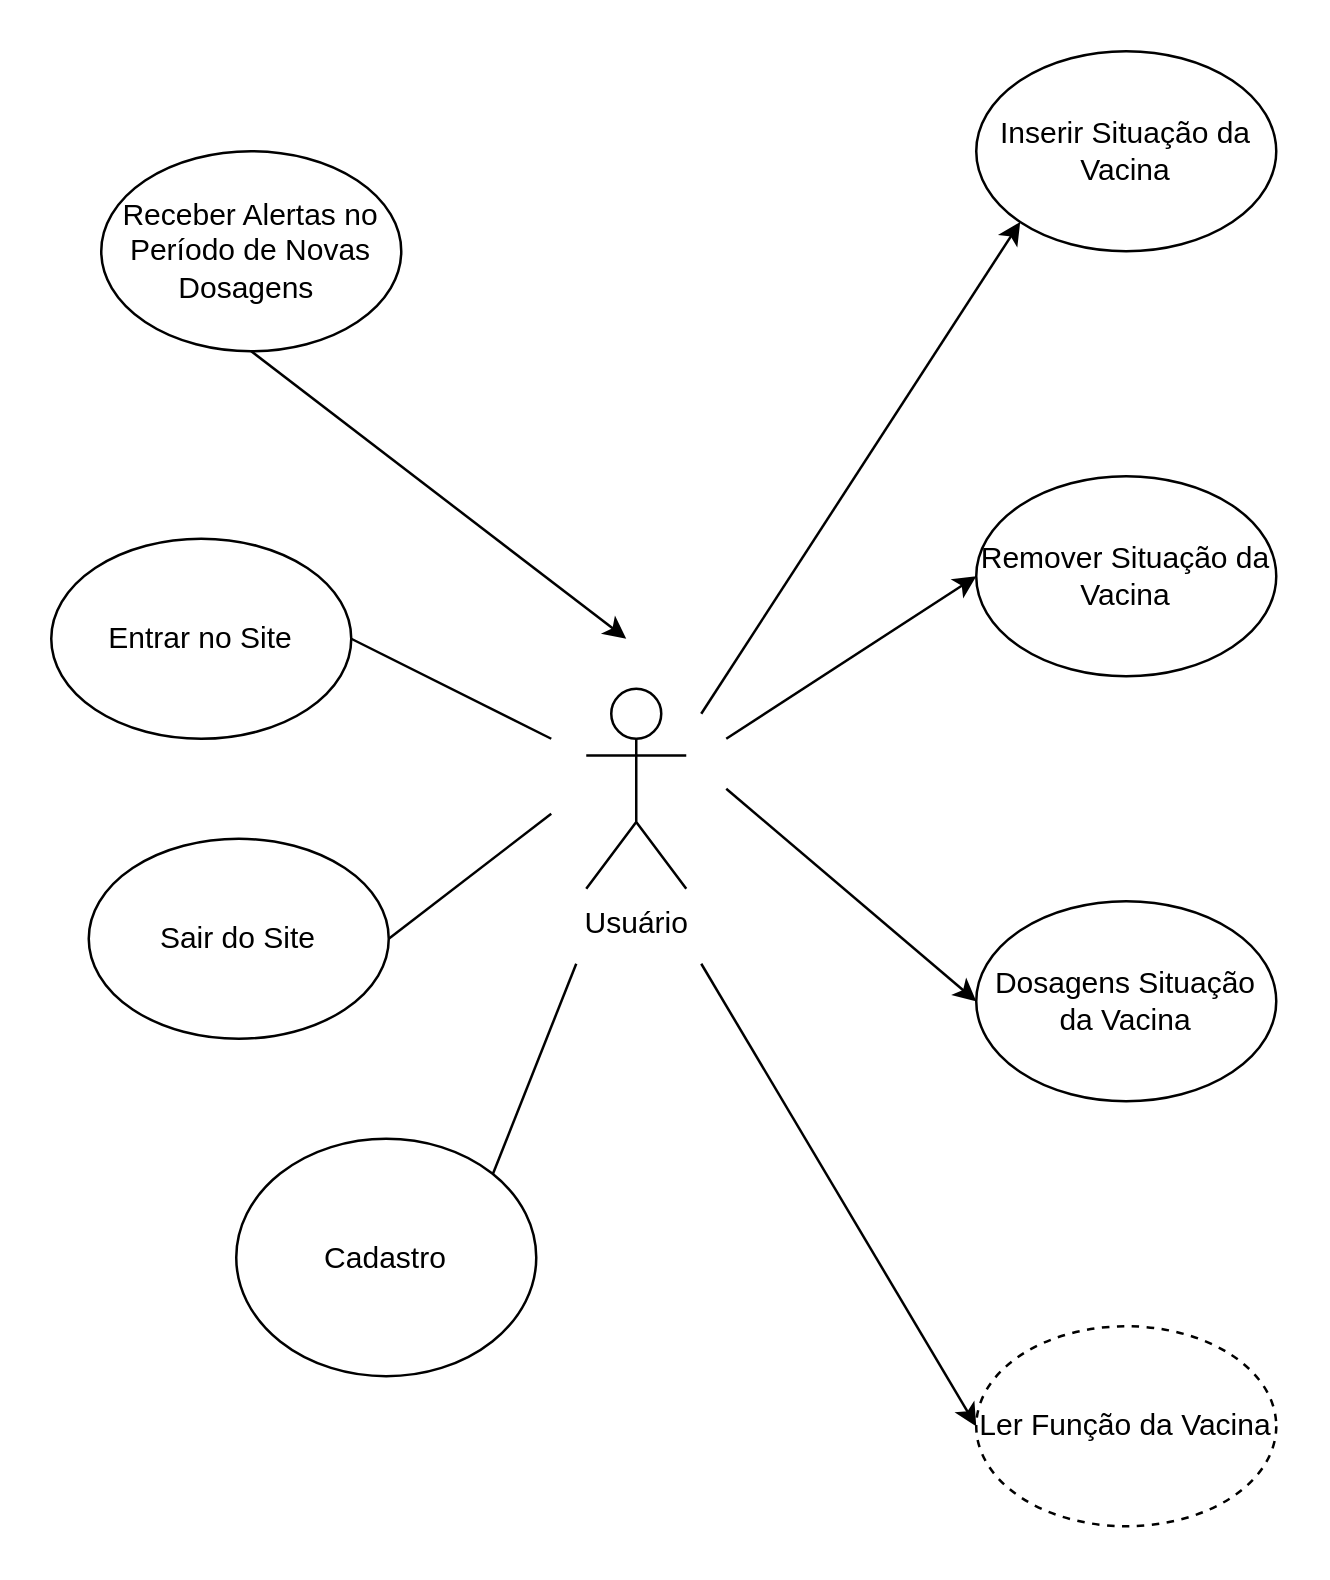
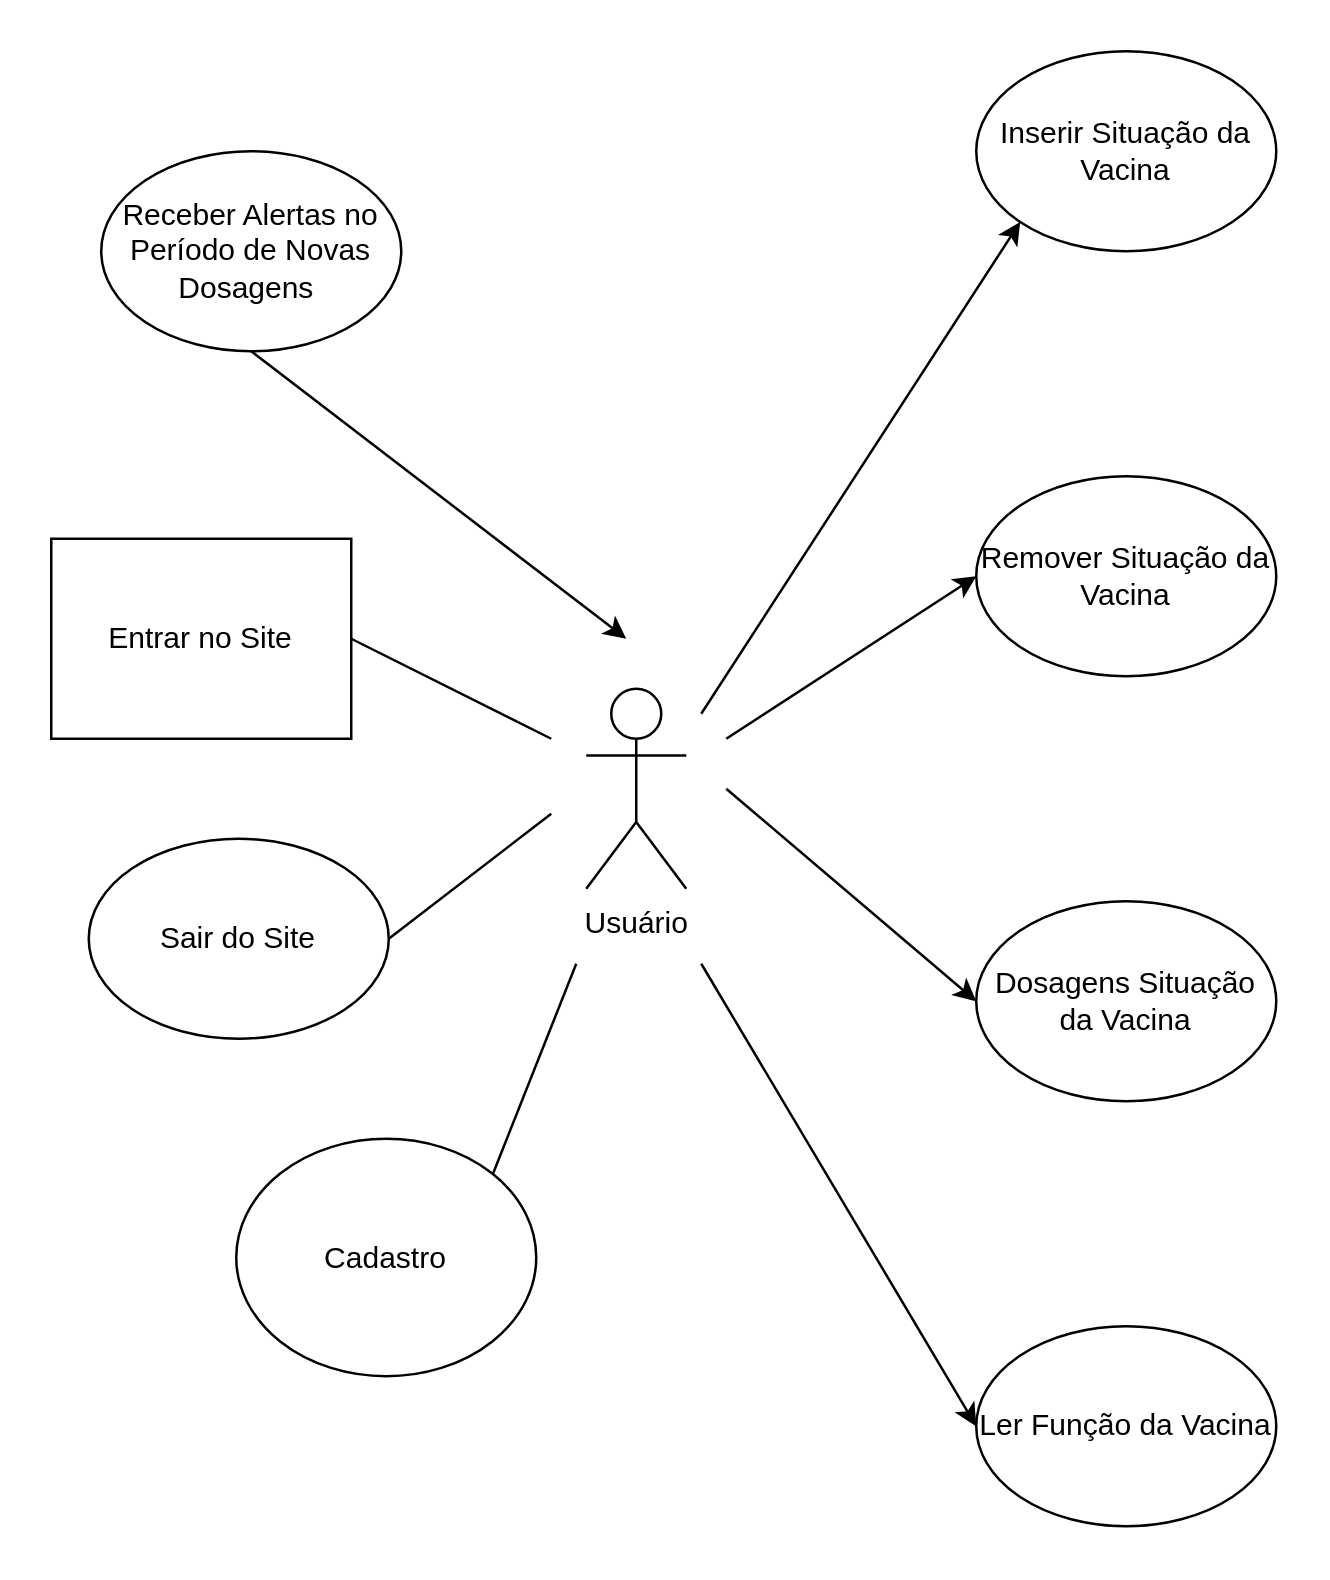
(201, 639) -> (201, 639)
(1126, 1426) -> (1126, 1426)
